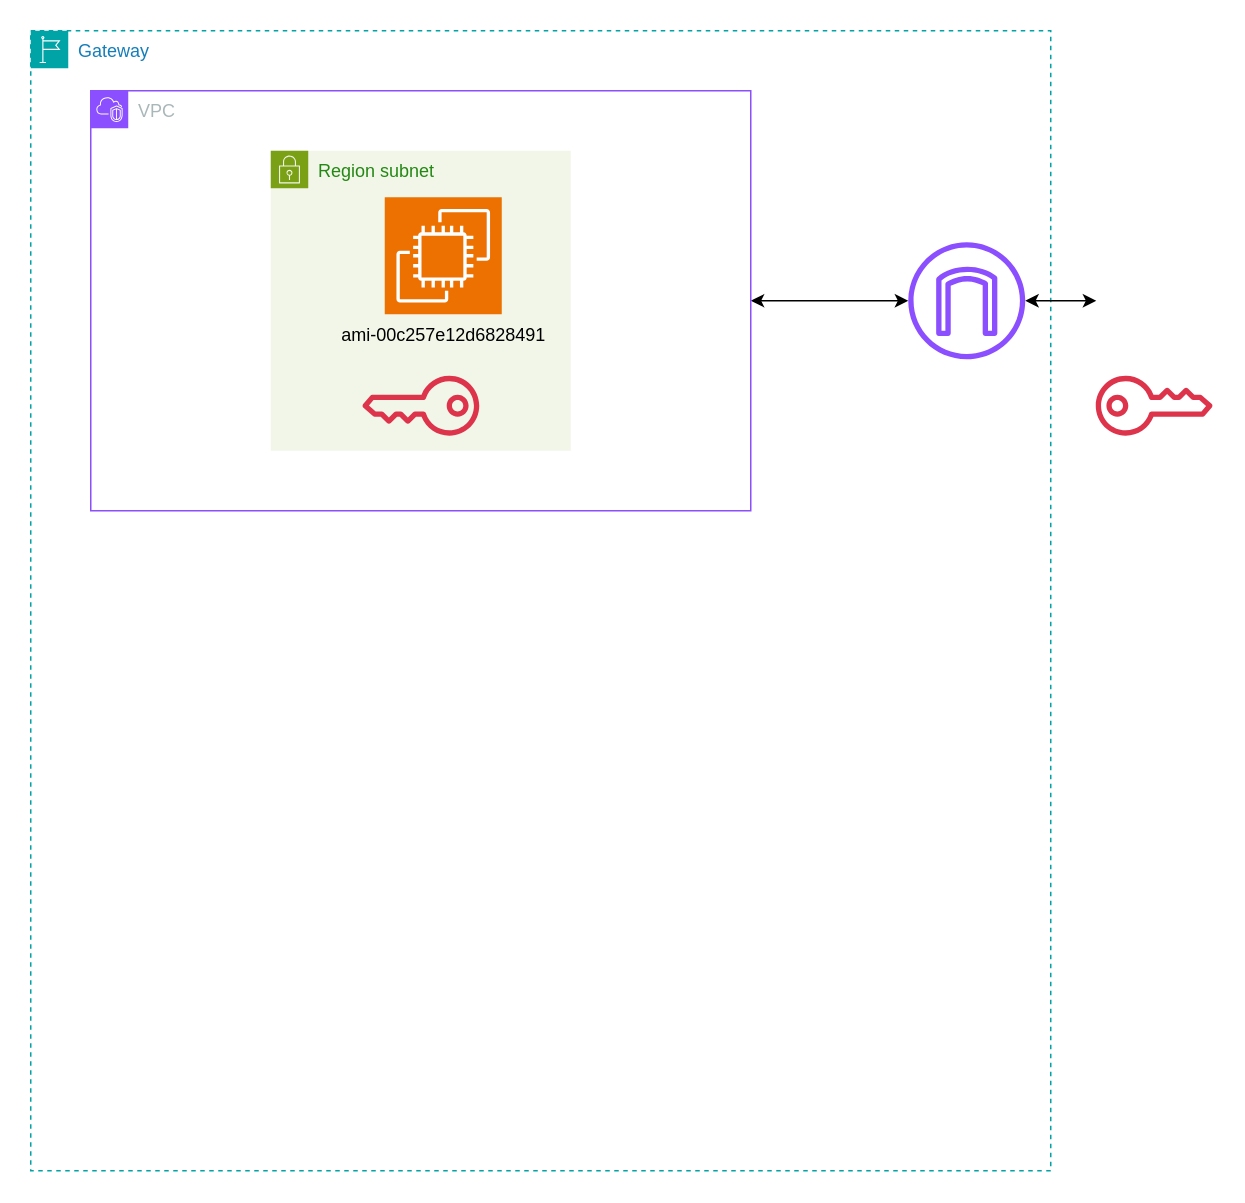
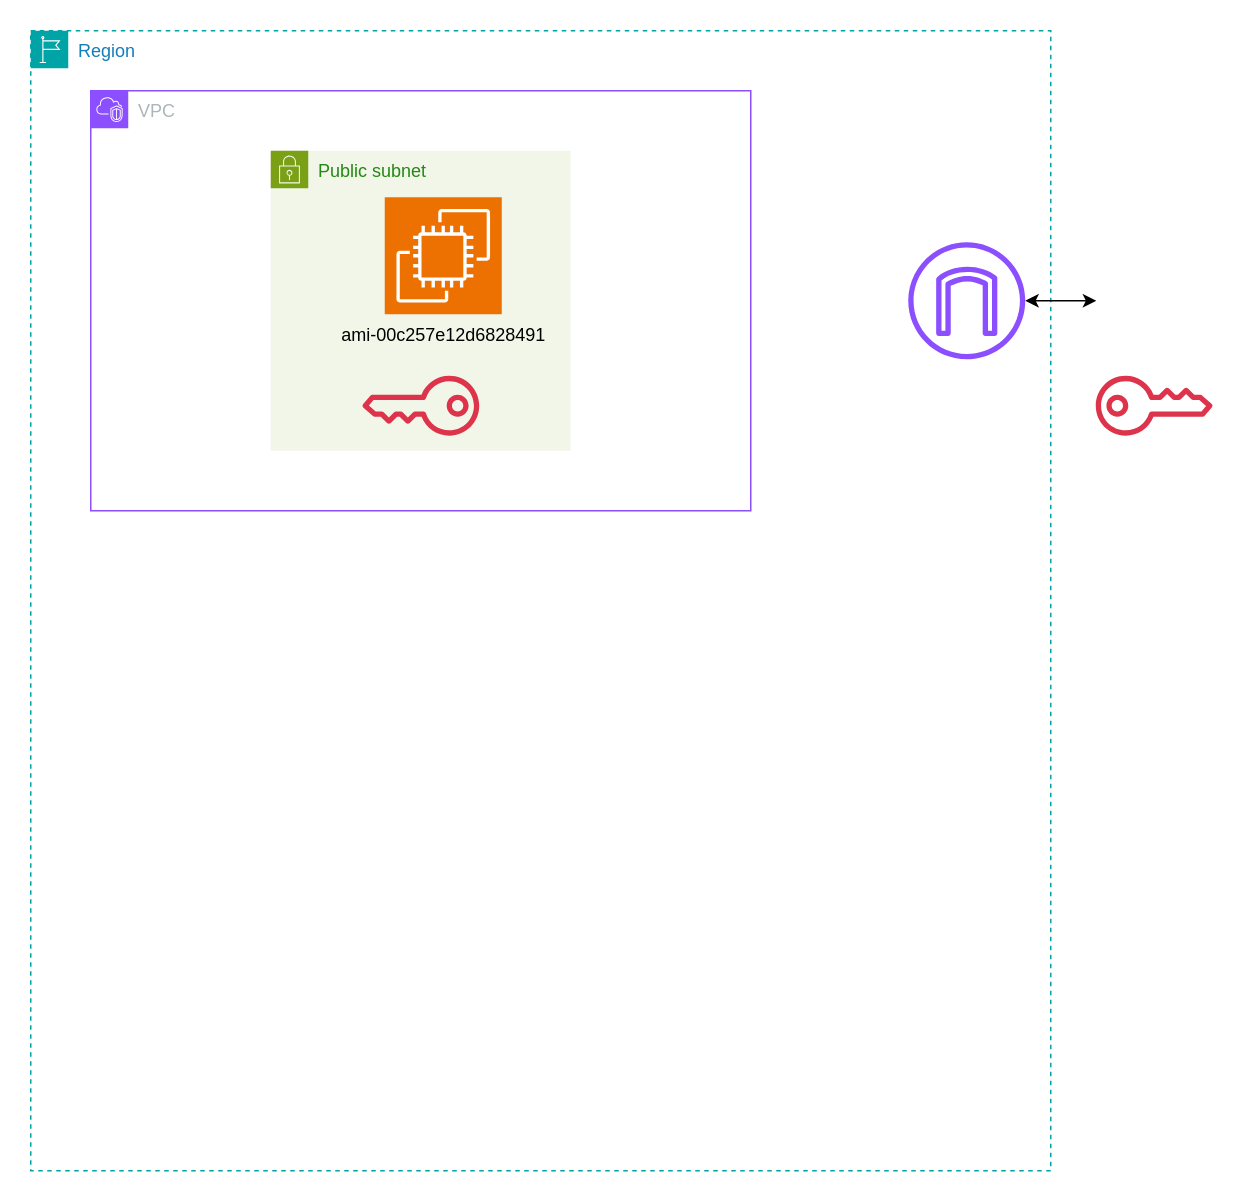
(114, 52) -> (107, 52)
(380, 172) -> (377, 172)
(830, 301) -> none
